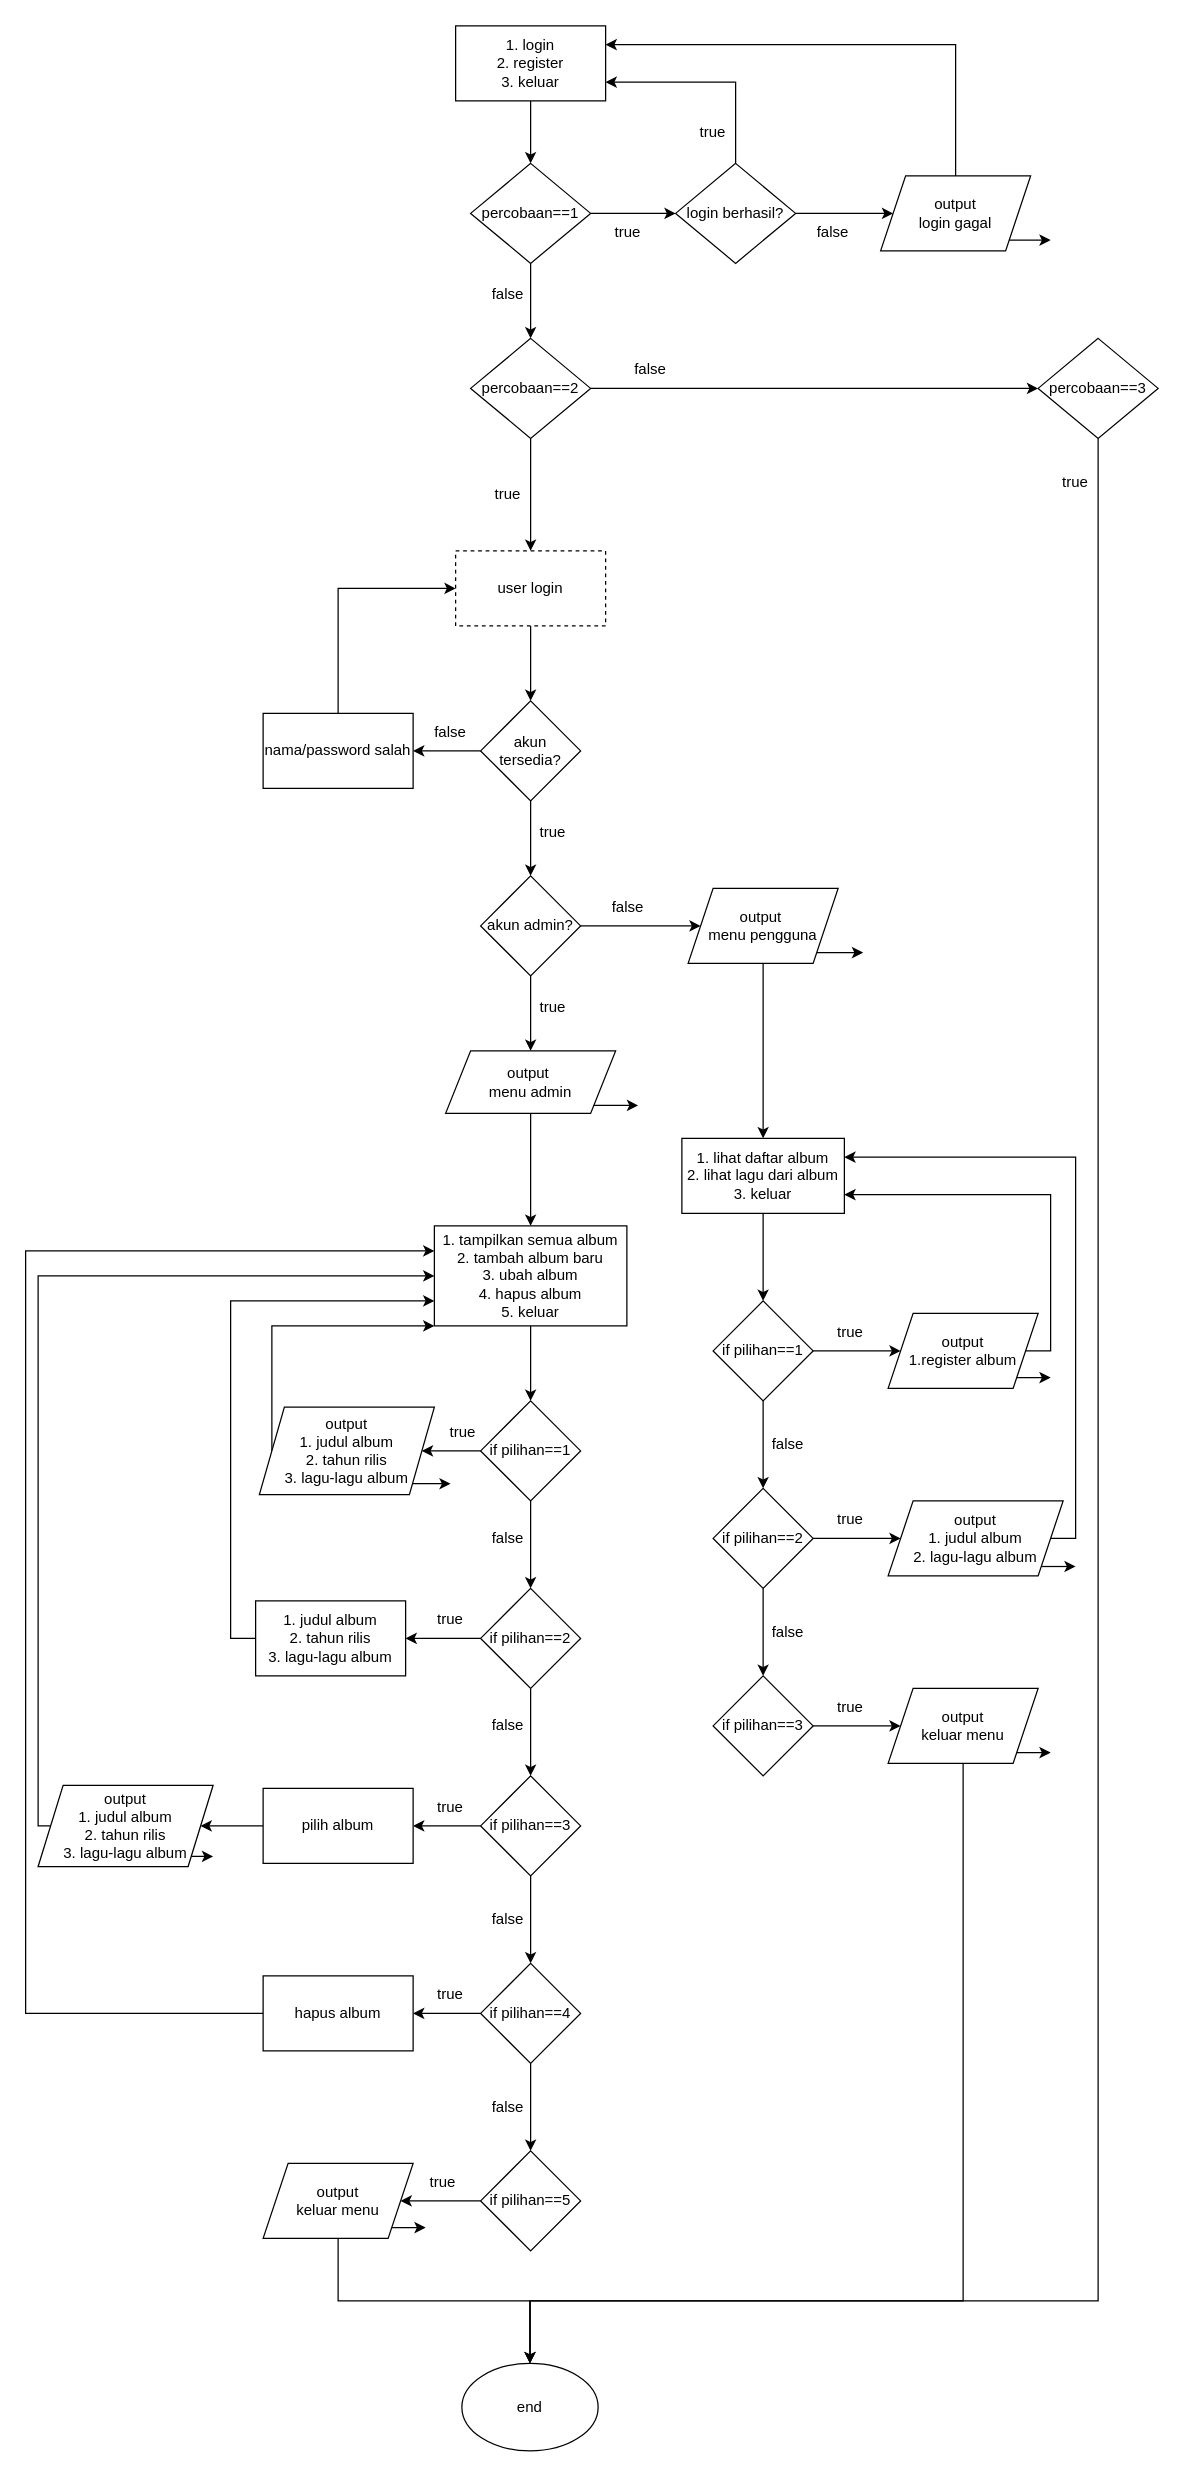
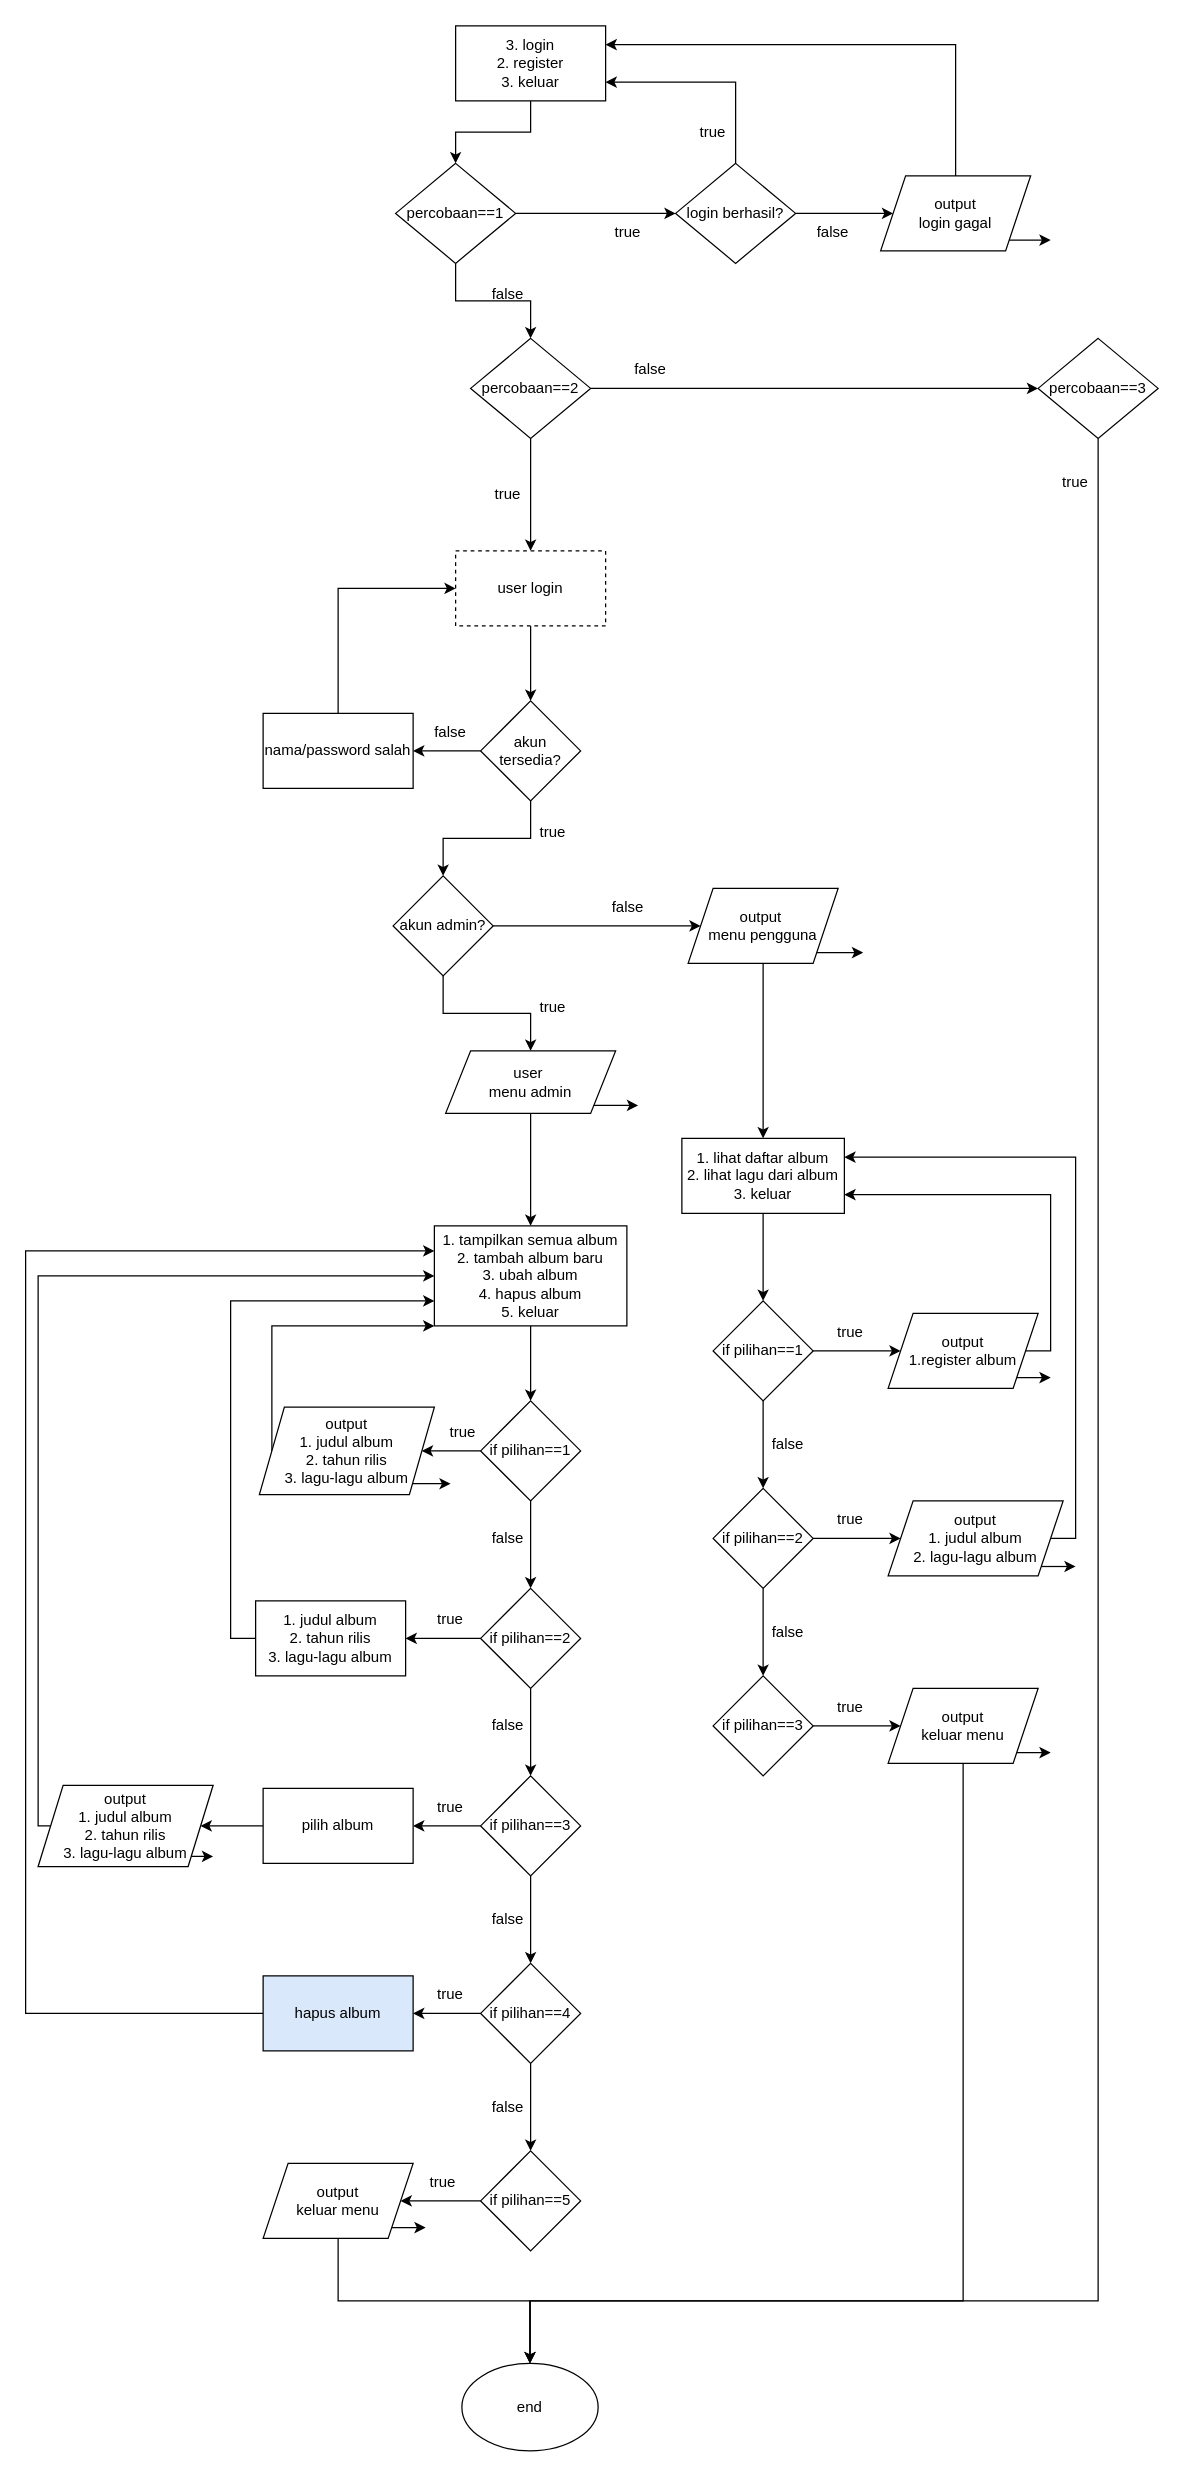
(531, 63) -> (531, 63)
(531, 213) -> (456, 213)
(531, 926) -> (443, 926)
(531, 1082) -> (531, 1082)
(338, 2013) -> (338, 2013)
